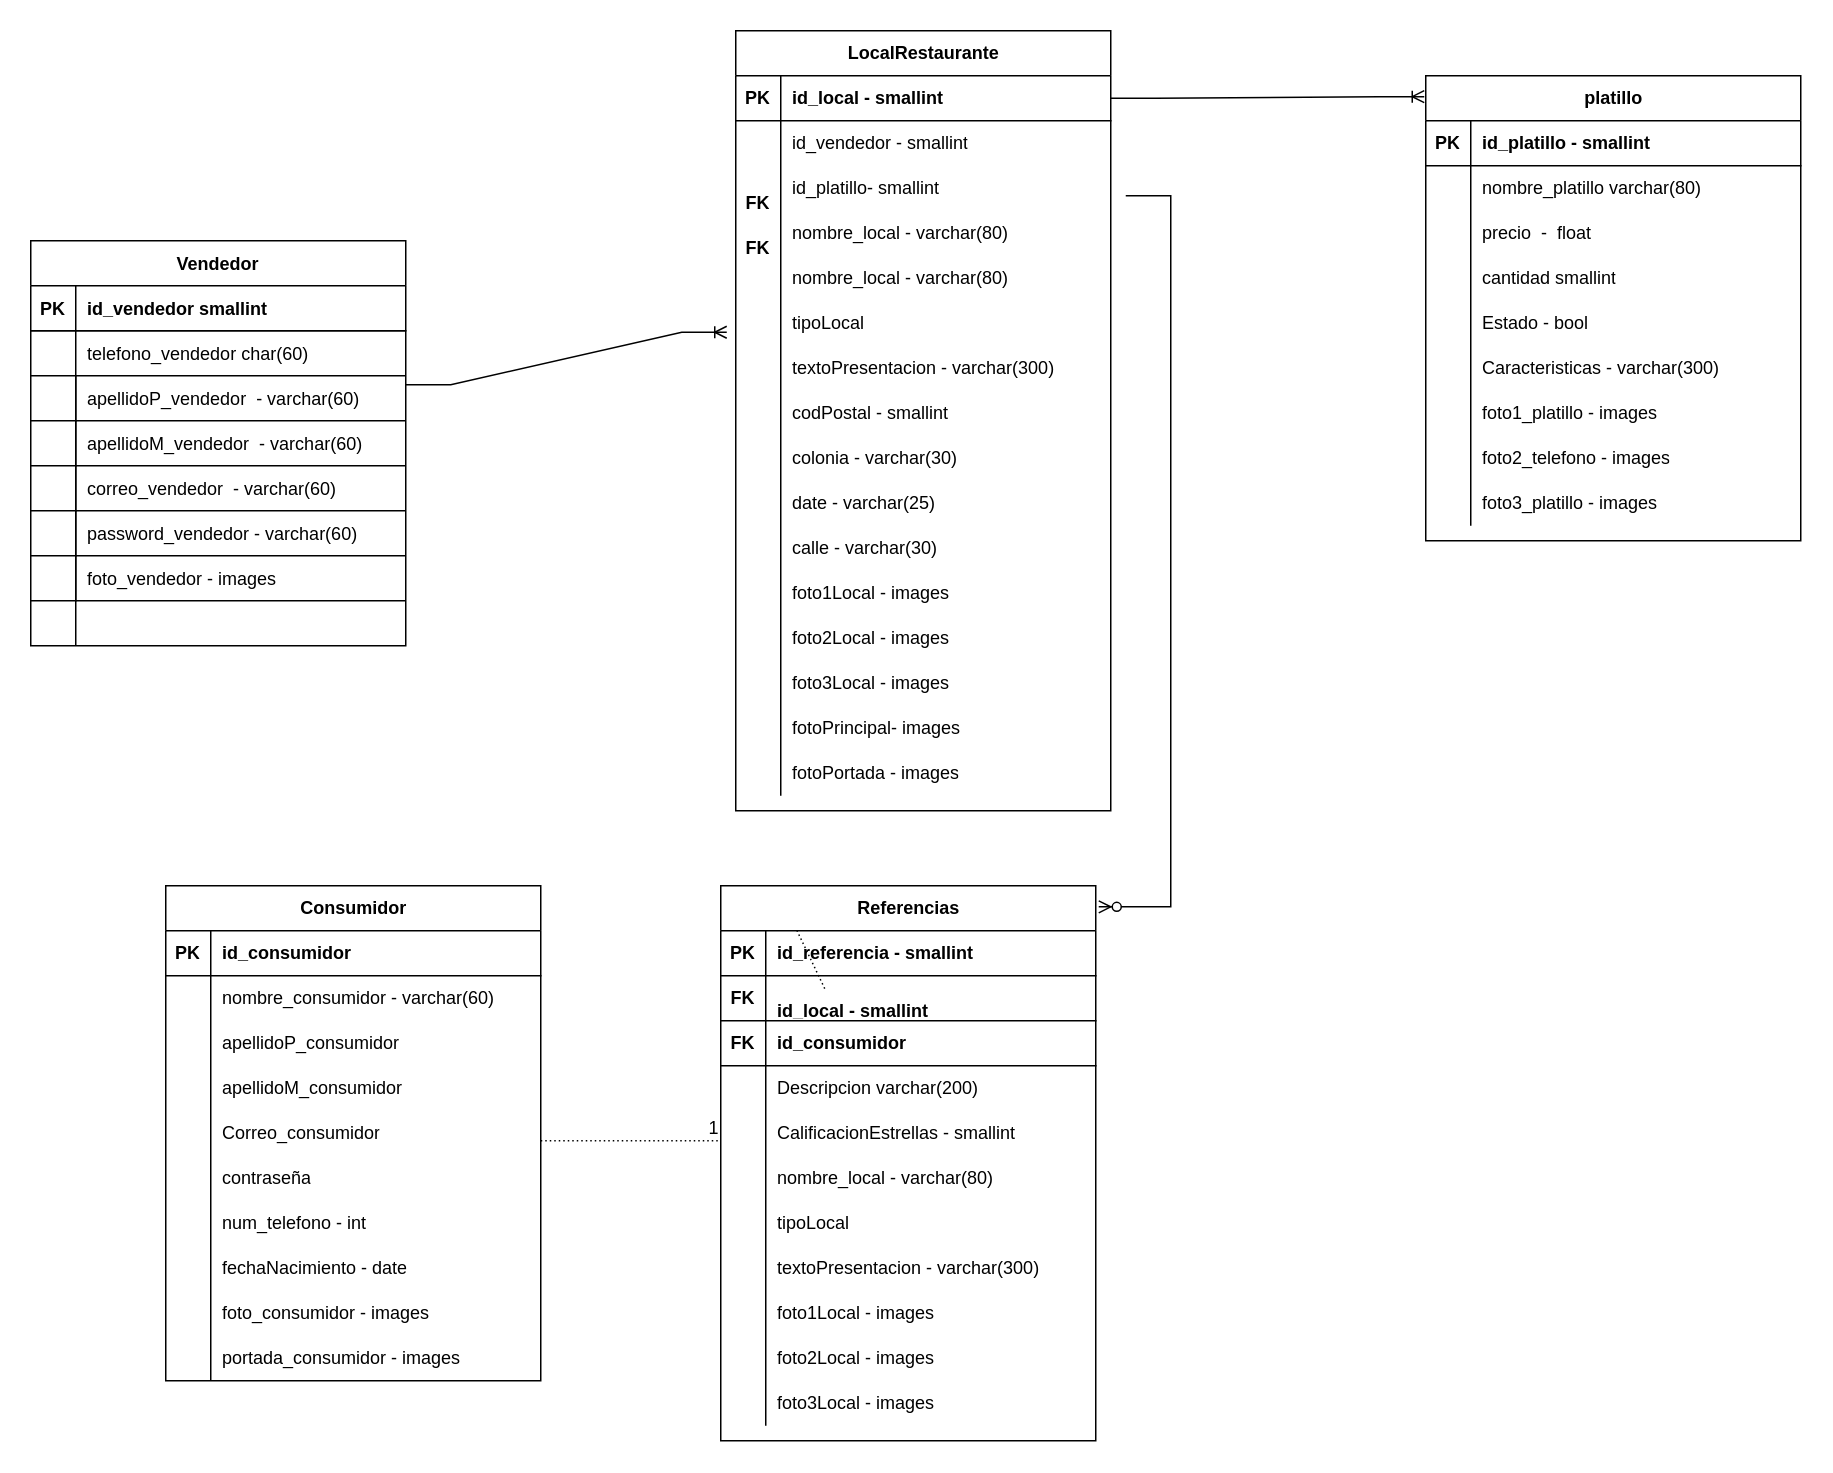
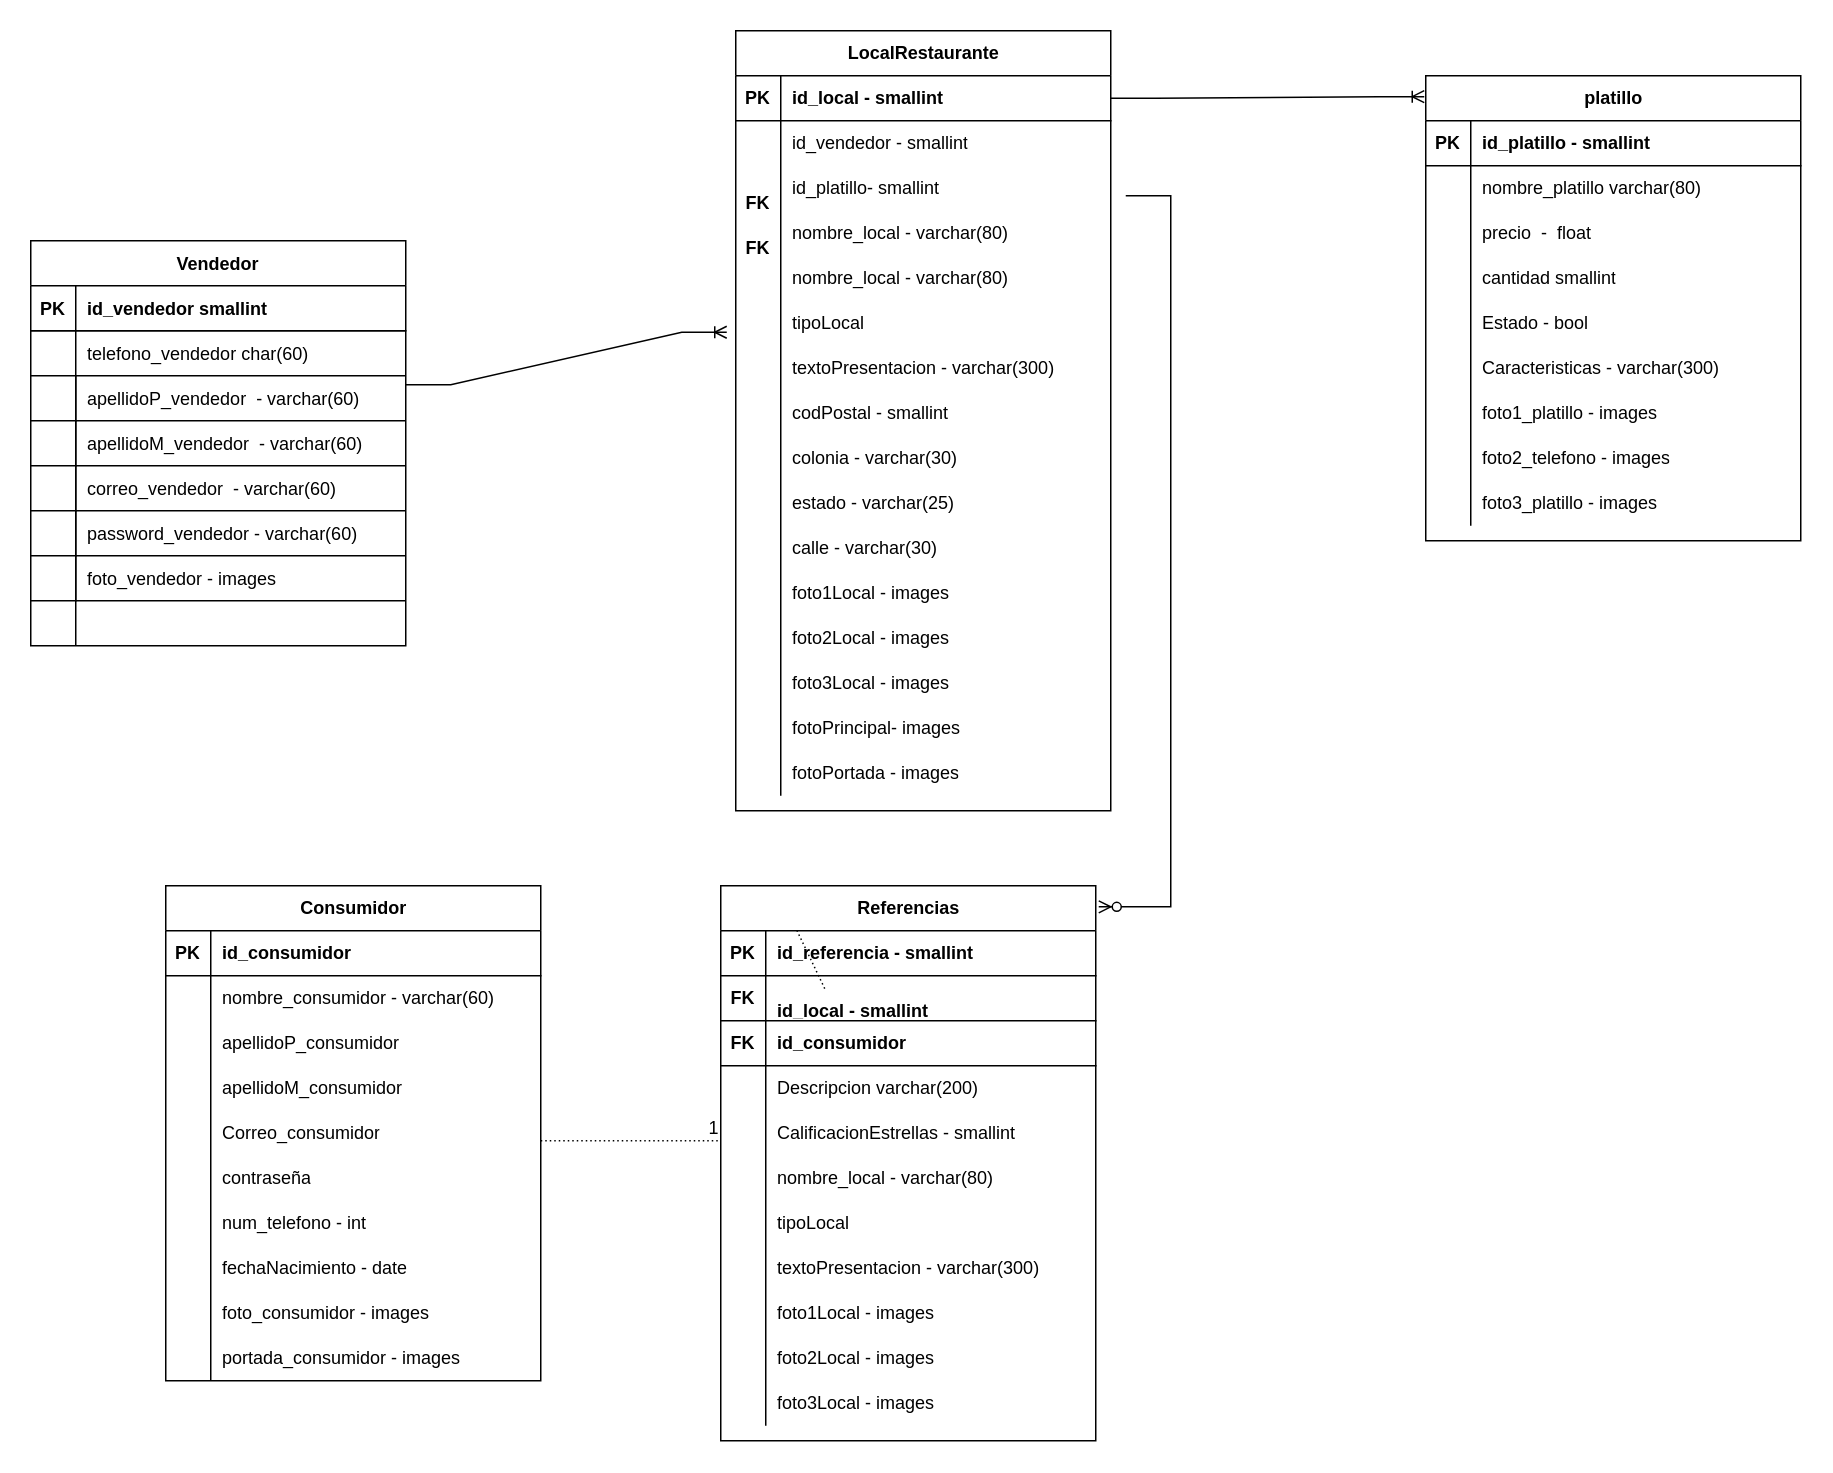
(879, 503) -> (889, 503)
